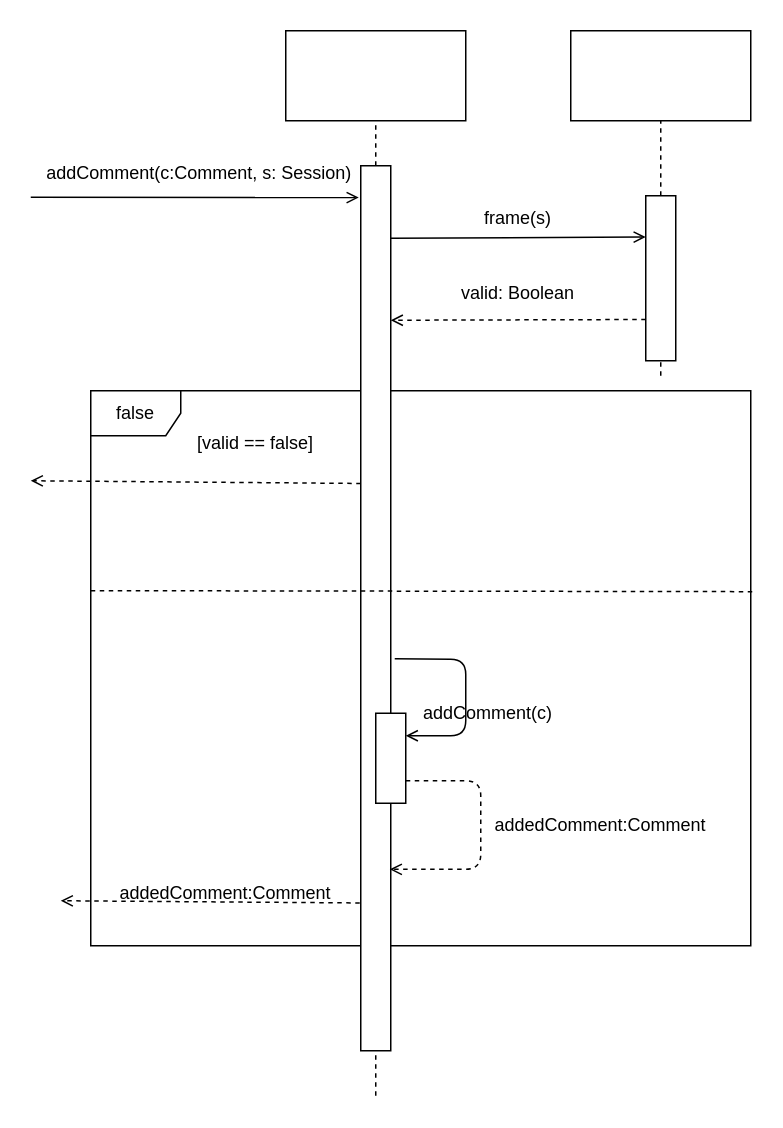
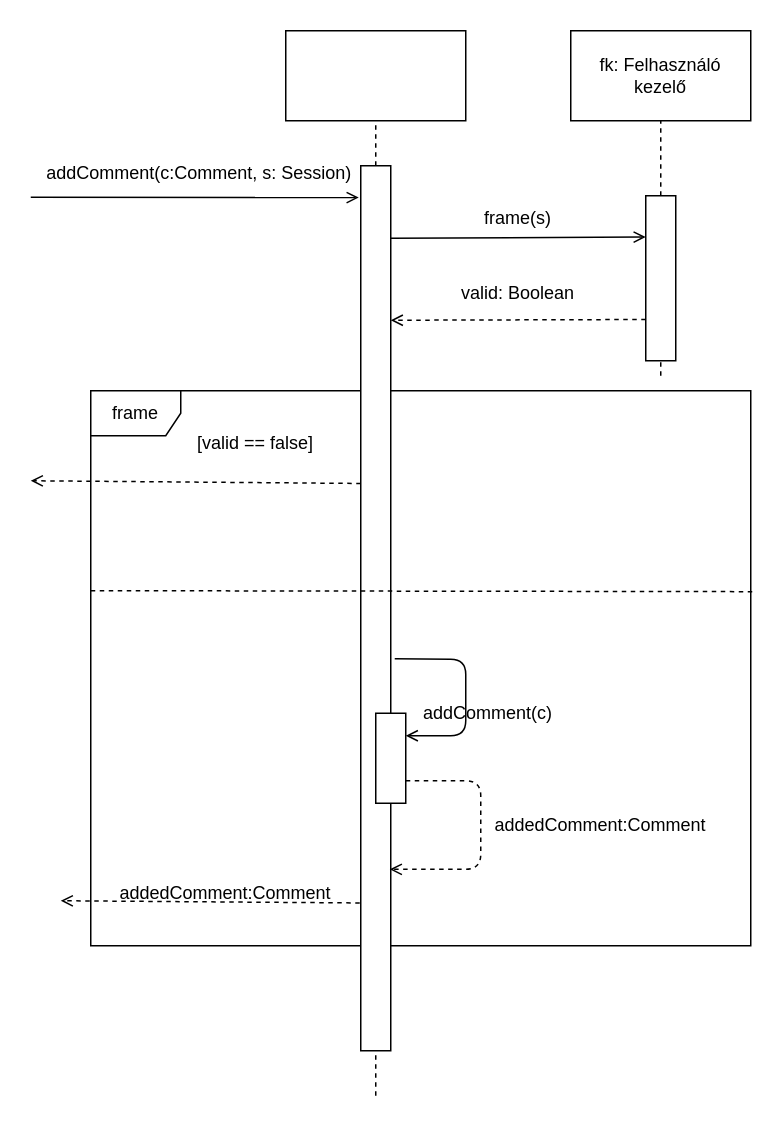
none -> (661, 76)
(136, 413) -> (136, 413)
